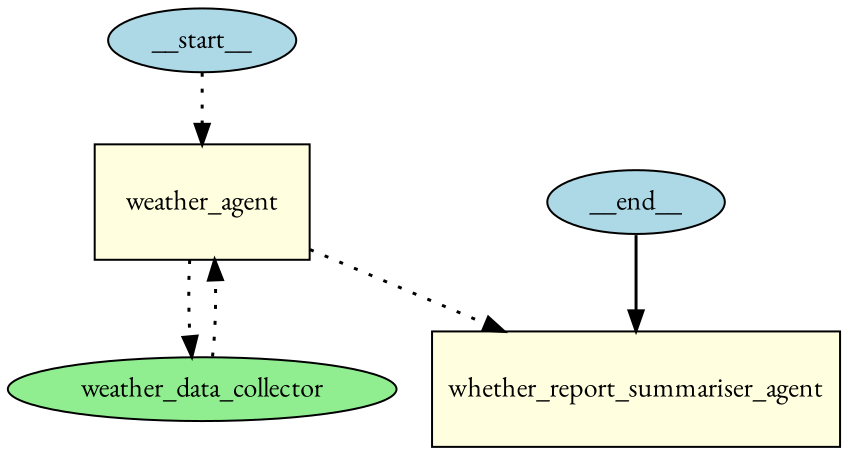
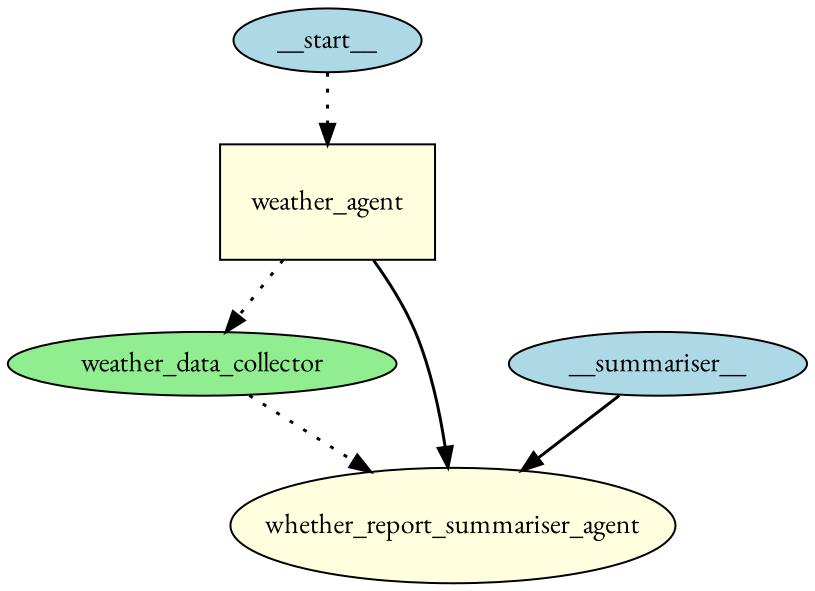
(636, 202) -> (658, 364)
(398, 287) -> (422, 349)
(215, 318) -> (301, 428)
(636, 389) -> (453, 526)
